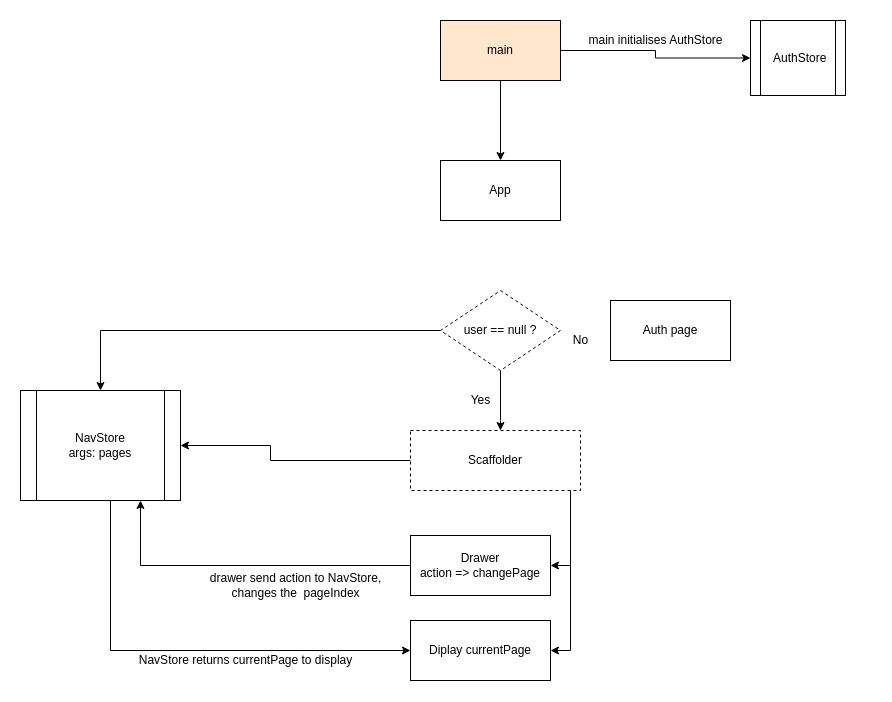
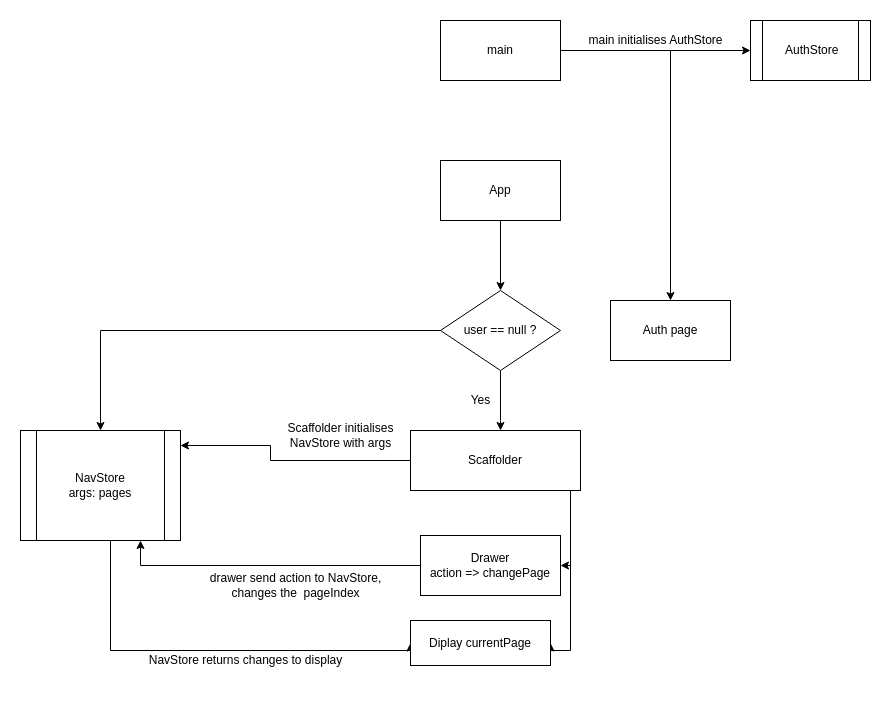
(501, 51) -> (501, 51)
(798, 58) -> (811, 51)
(501, 117) -> (671, 173)
none -> (501, 252)
(501, 331) -> (501, 331)
(581, 341) -> none
none -> (341, 436)
(101, 446) -> (101, 486)
(496, 461) -> (496, 461)
(481, 566) -> (491, 566)
(481, 651) -> (481, 643)
(246, 661) -> (246, 661)
